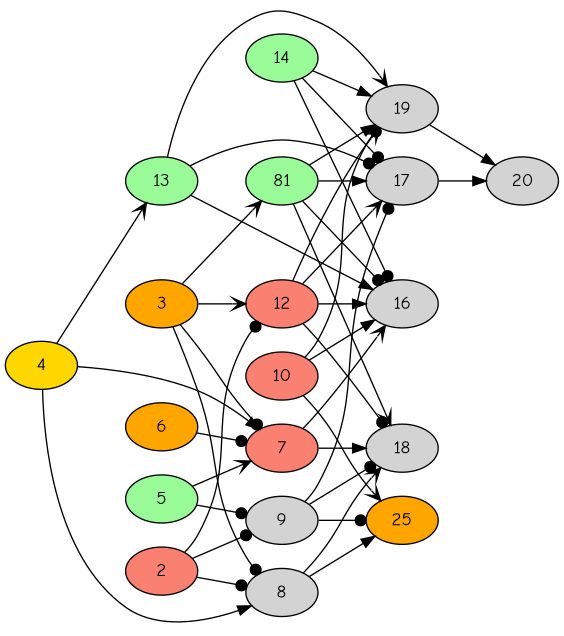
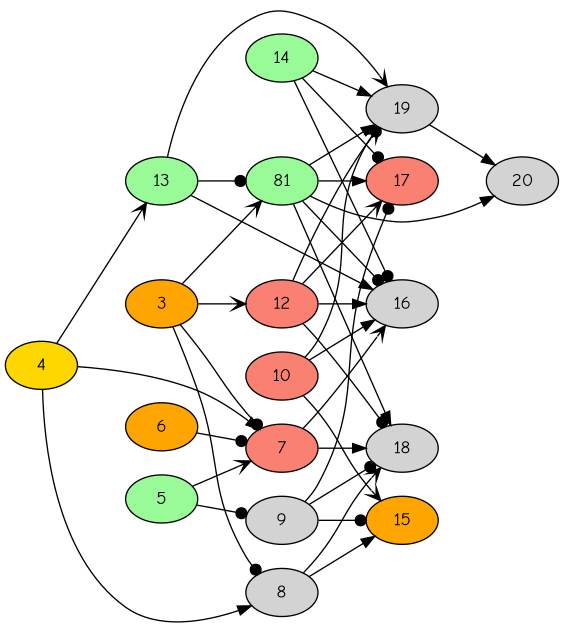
(277, 140) -> (217, 181)
(402, 181) -> (402, 181)
(456, 181) -> (395, 222)
(342, 314) -> (342, 314)
(402, 520) -> (402, 520)
(162, 571) -> none
